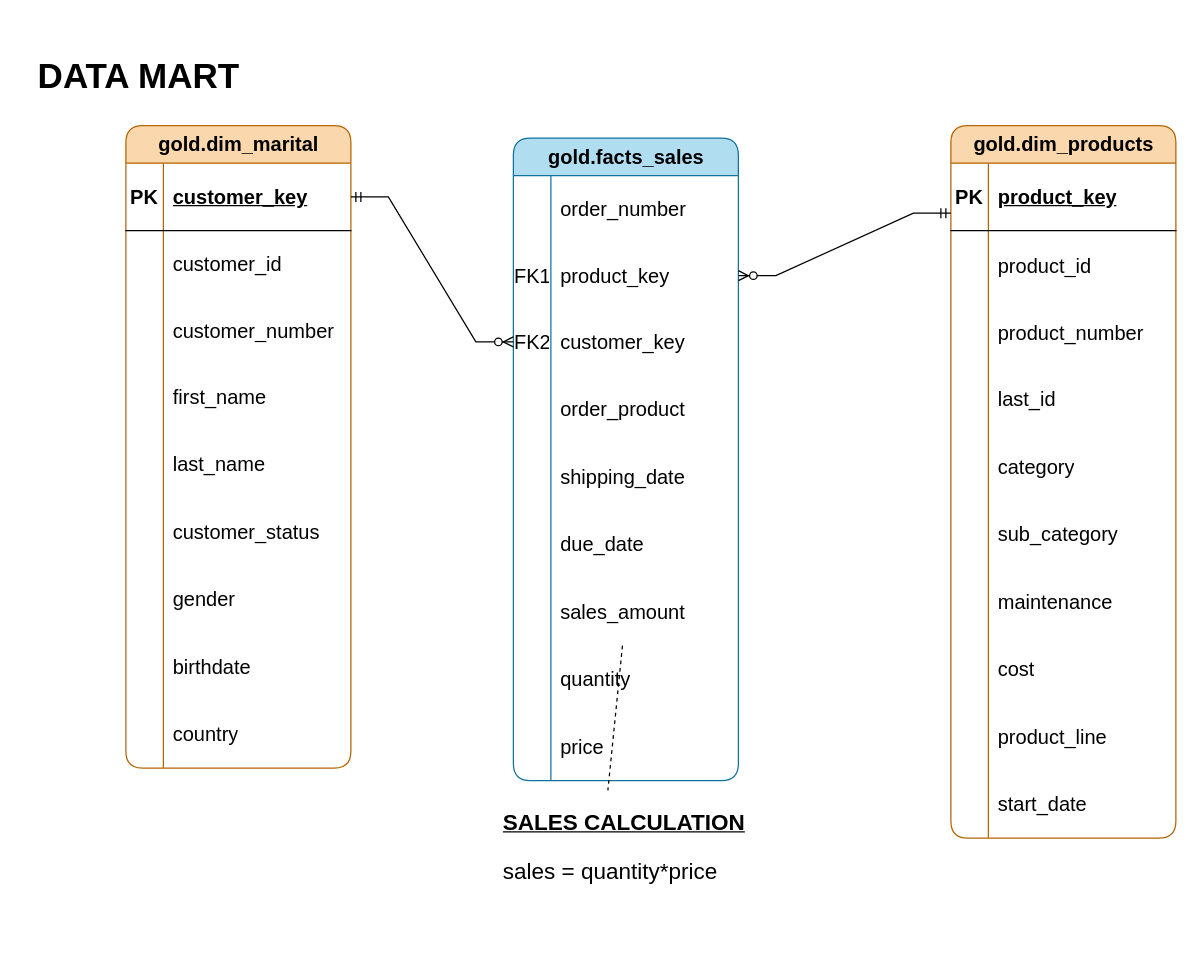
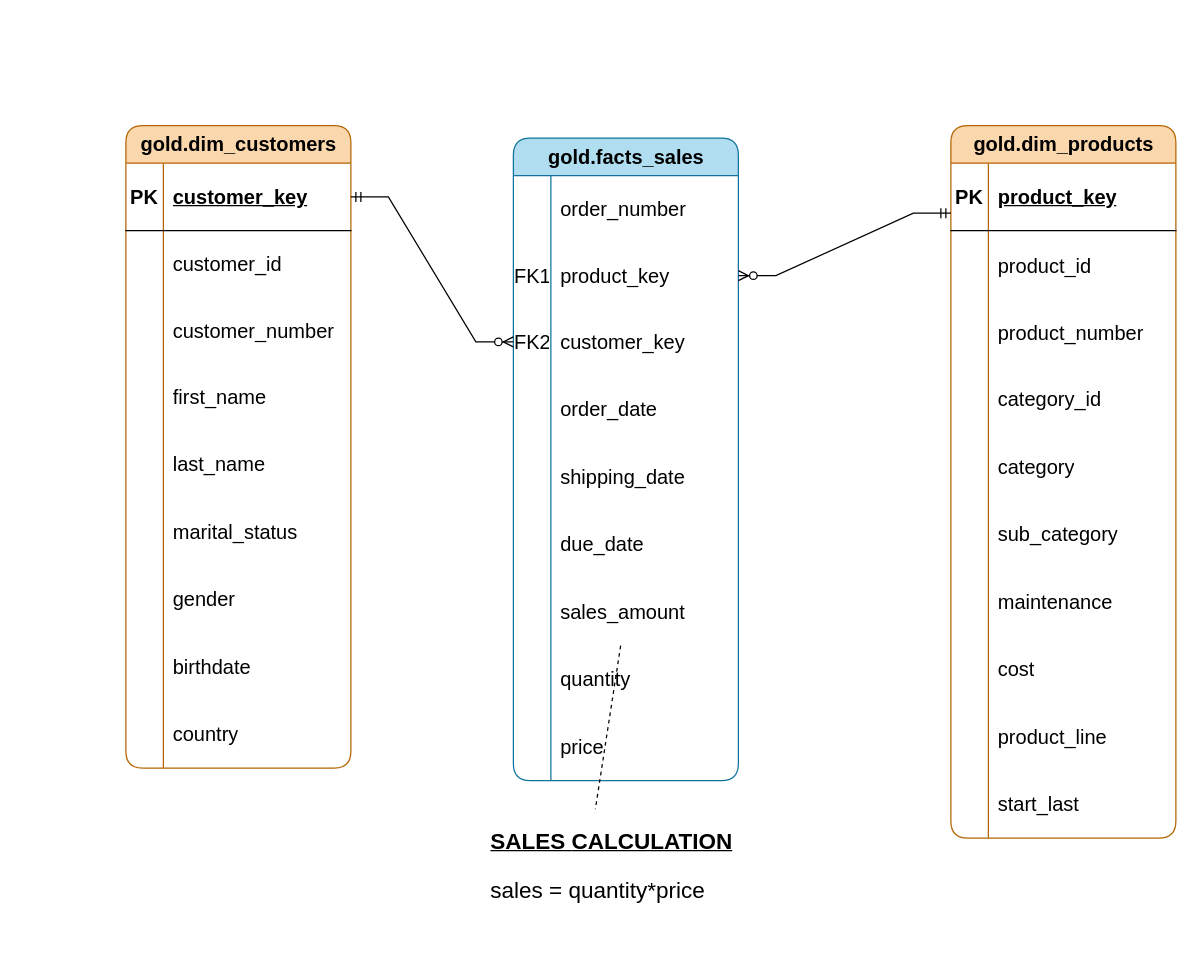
(138, 76) -> none
(239, 144) -> (239, 144)
(1032, 399) -> (1057, 399)
(633, 409) -> (617, 409)
(257, 532) -> (246, 532)
(1054, 804) -> (1052, 804)
(626, 857) -> (613, 876)
